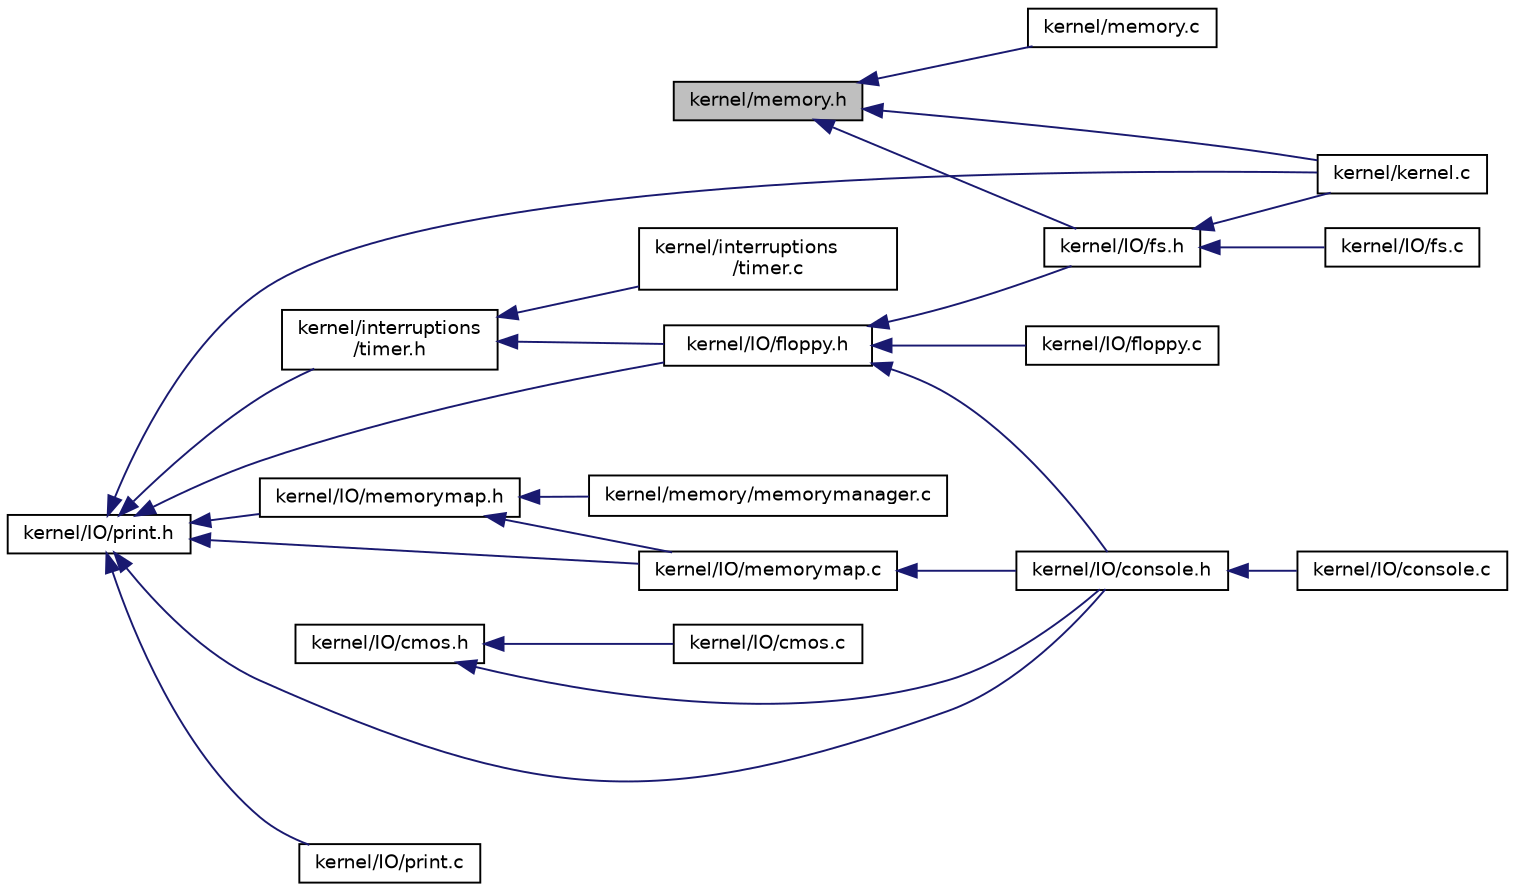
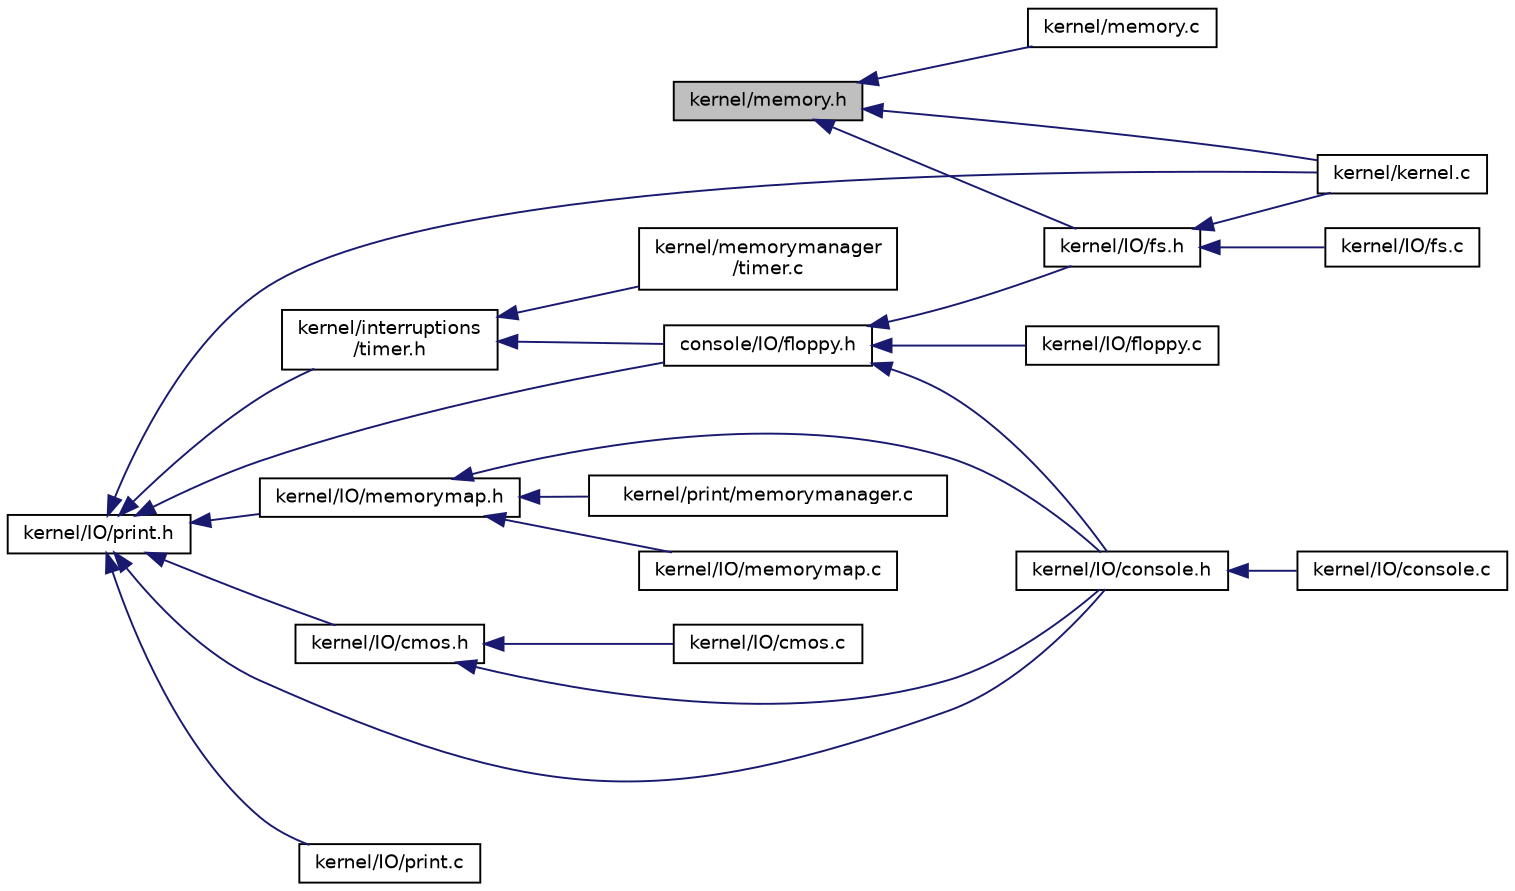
(768, 259) -> (768, 259)
(768, 346) -> (768, 346)
(768, 496) -> (768, 496)
(425, 552) -> (249, 594)
(966, 571) -> (800, 435)
